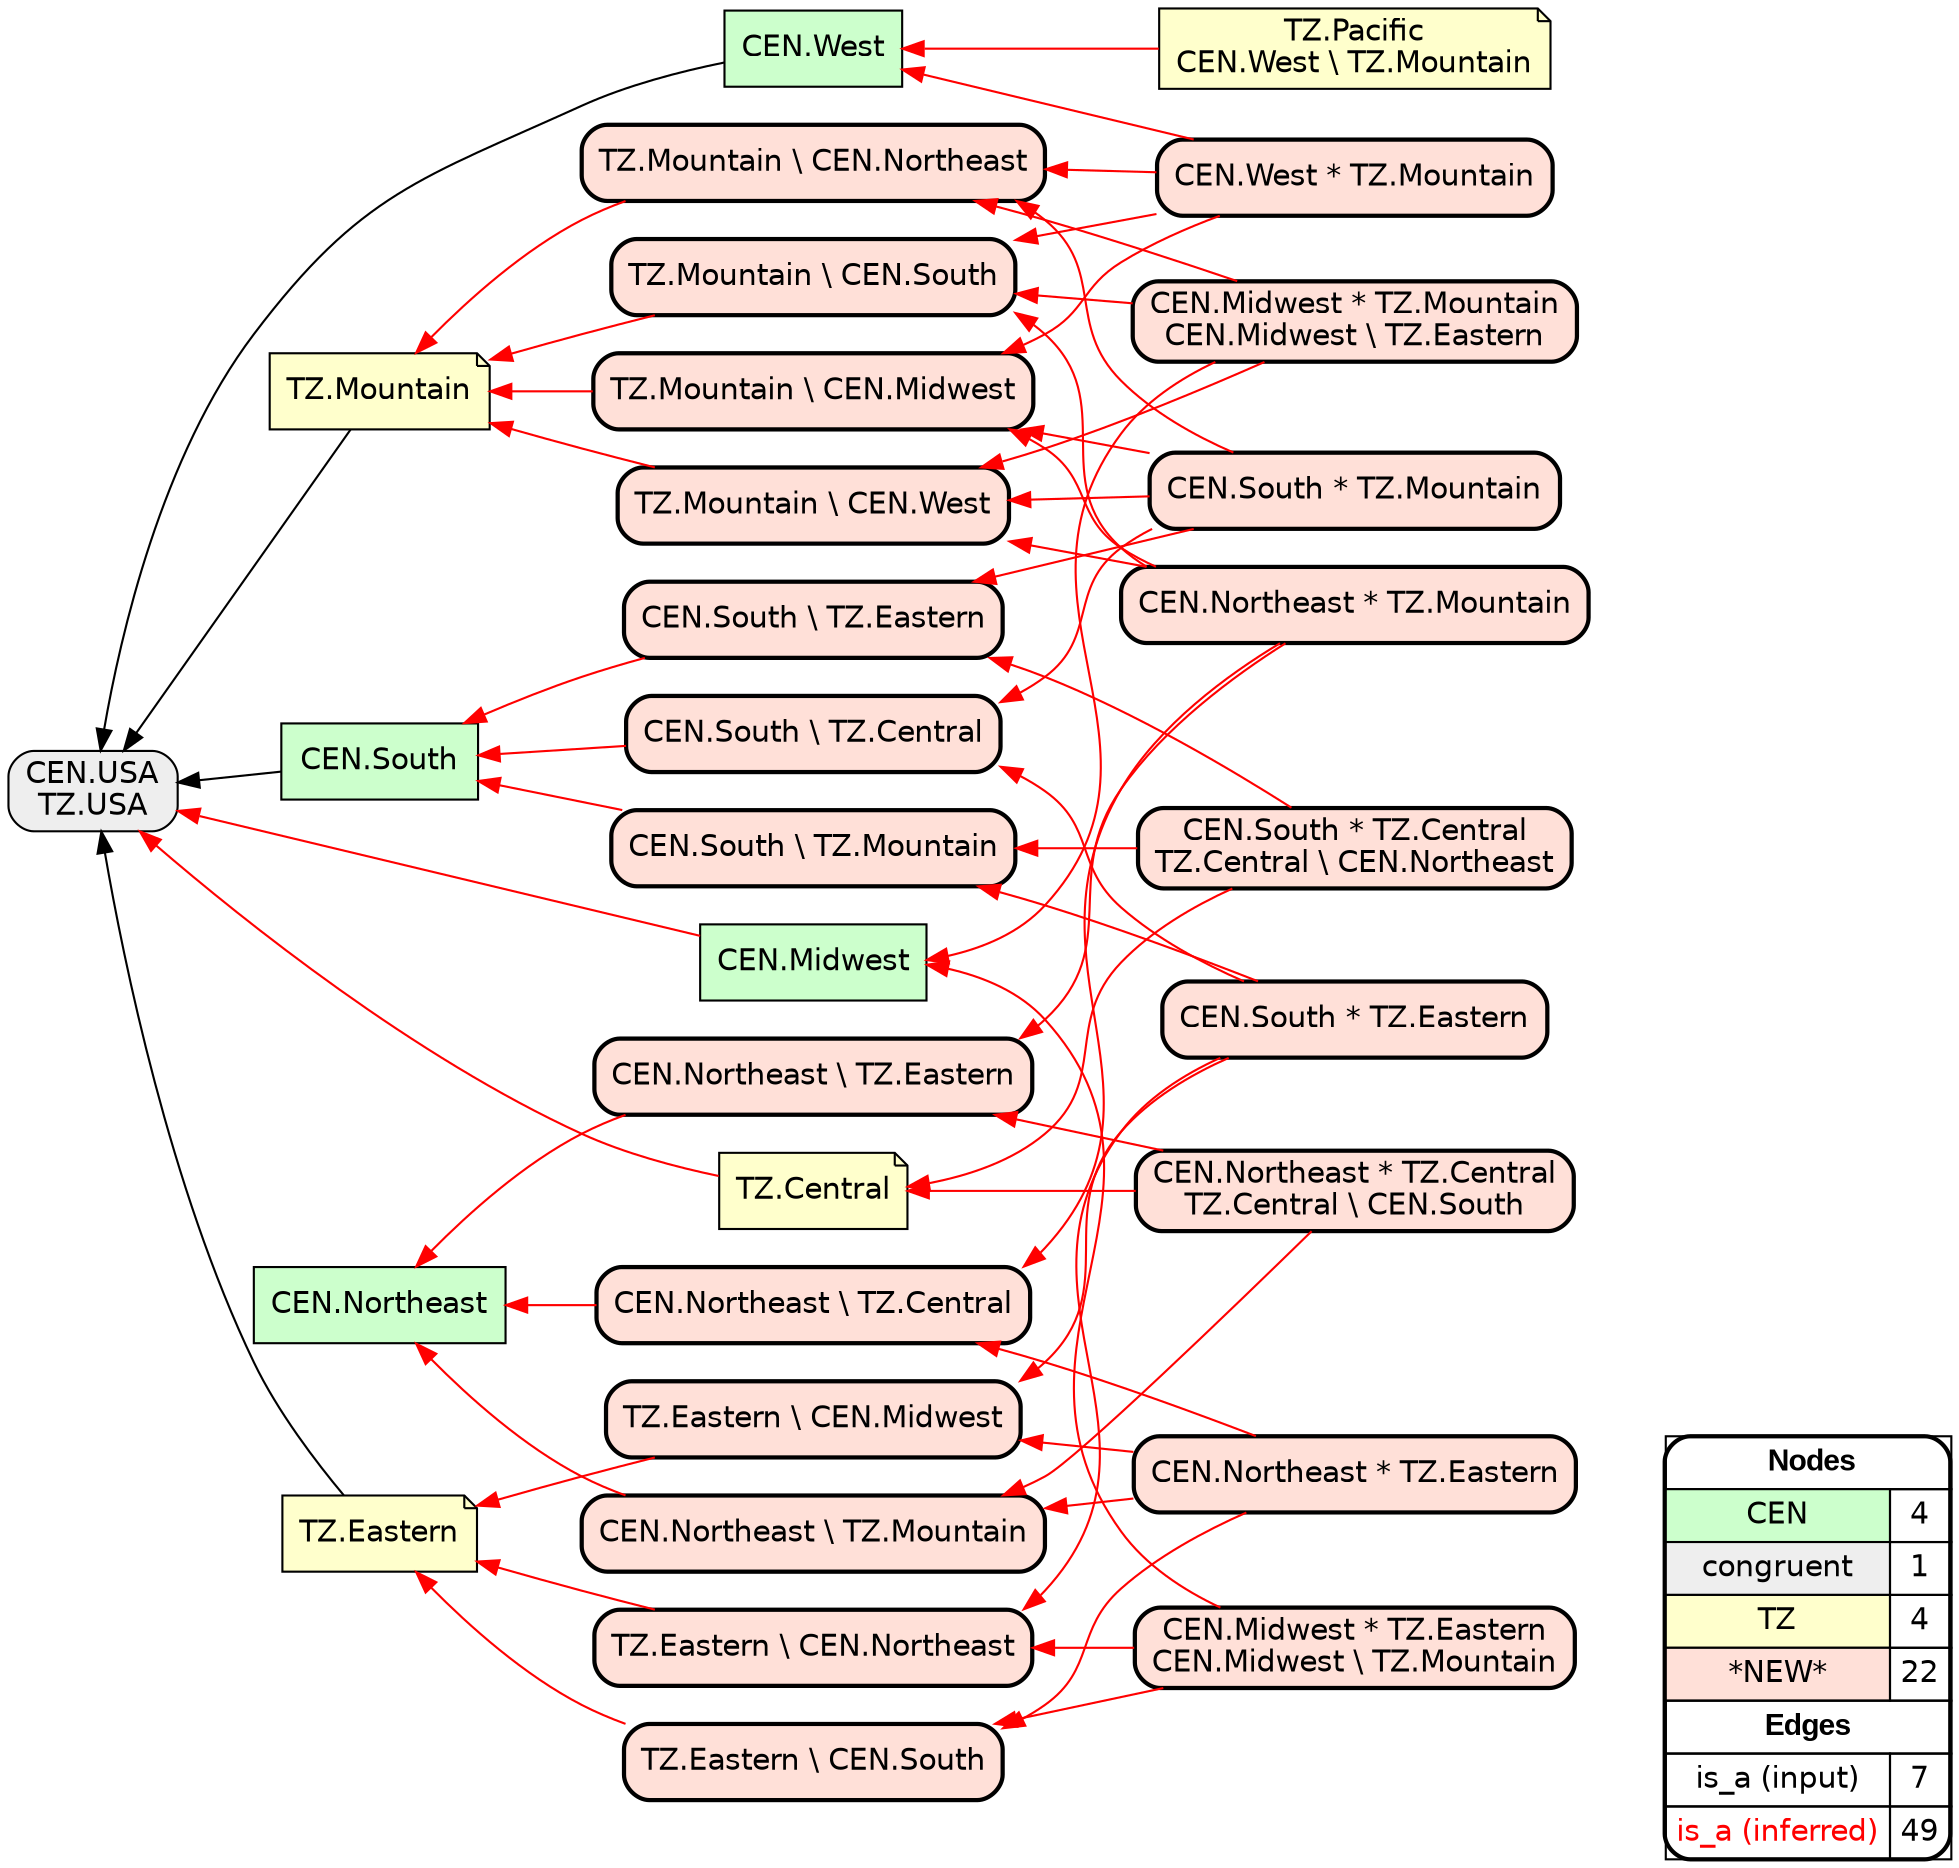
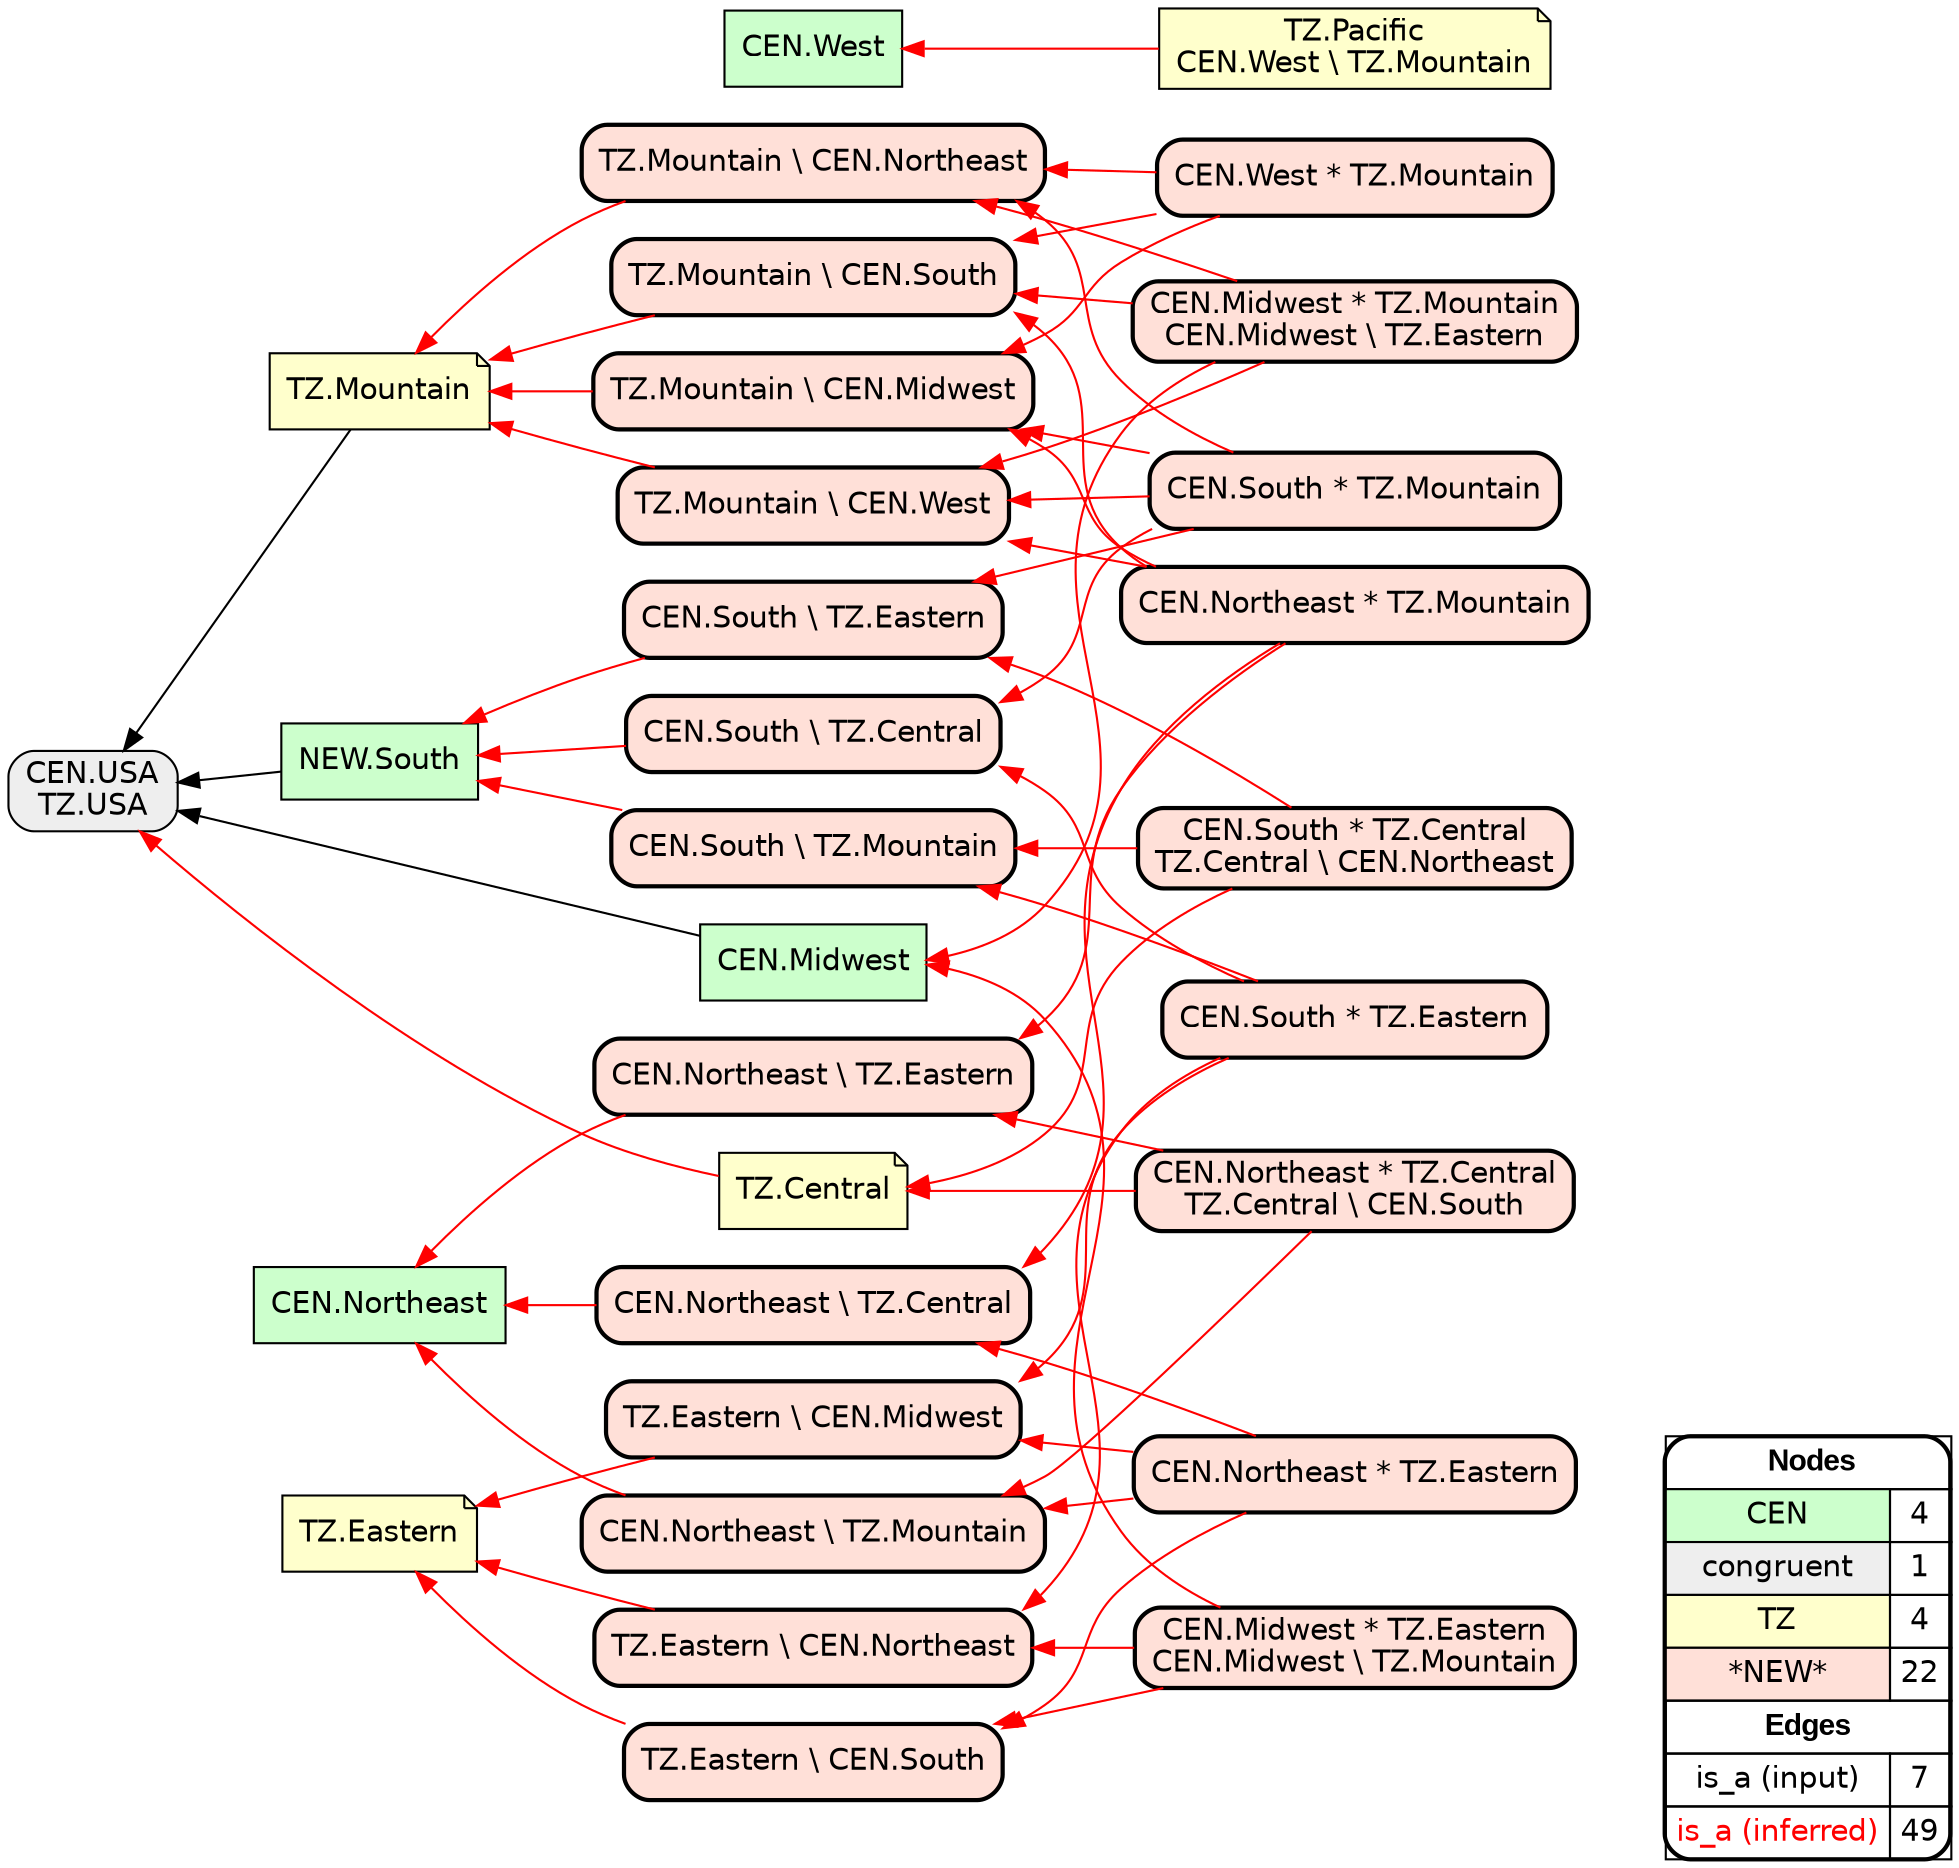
(1059, 107) -> none
(295, 284) -> none
(380, 762) -> (380, 762)
(450, 876) -> (450, 876)
(187, 1189) -> none
